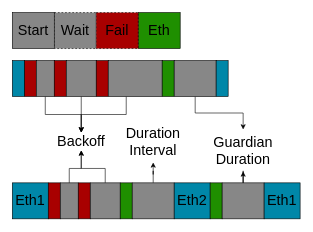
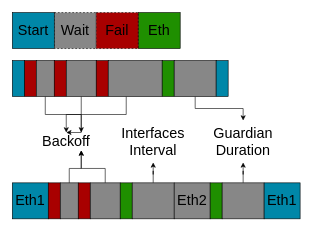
(33, 30) -> (33, 30)
(81, 141) -> (66, 141)
(153, 141) -> (153, 141)
(243, 150) -> (243, 141)
(192, 201) -> (192, 201)
